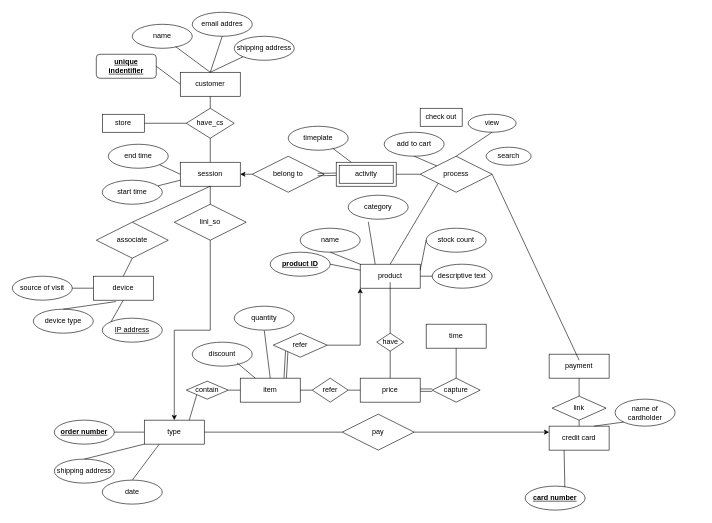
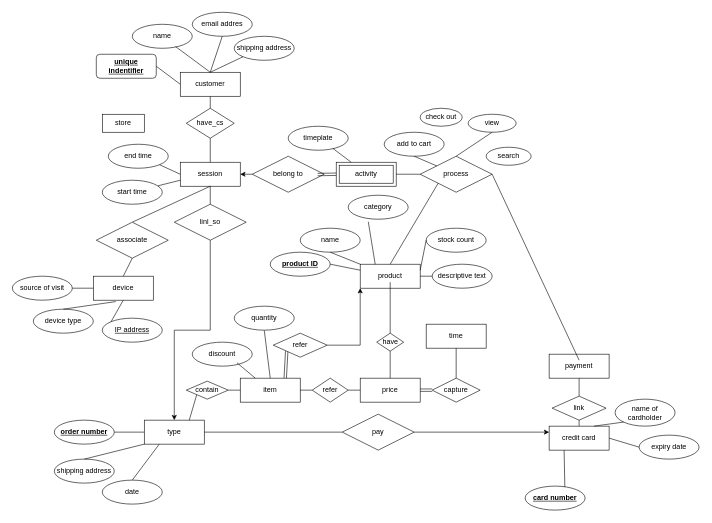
(441, 117) -> (441, 117)
(165, 123) -> none
none -> (624, 443)
none -> (669, 447)
